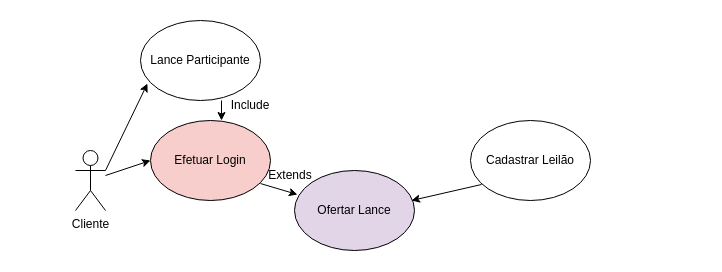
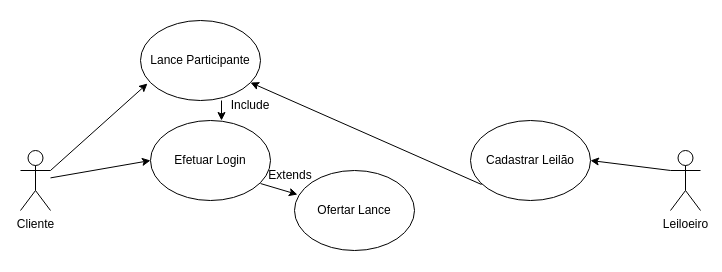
(211, 161) -> (211, 161)
none -> (633, 166)
(91, 181) -> (36, 181)
none -> (686, 181)
(449, 192) -> (369, 135)
(355, 211) -> (355, 211)
